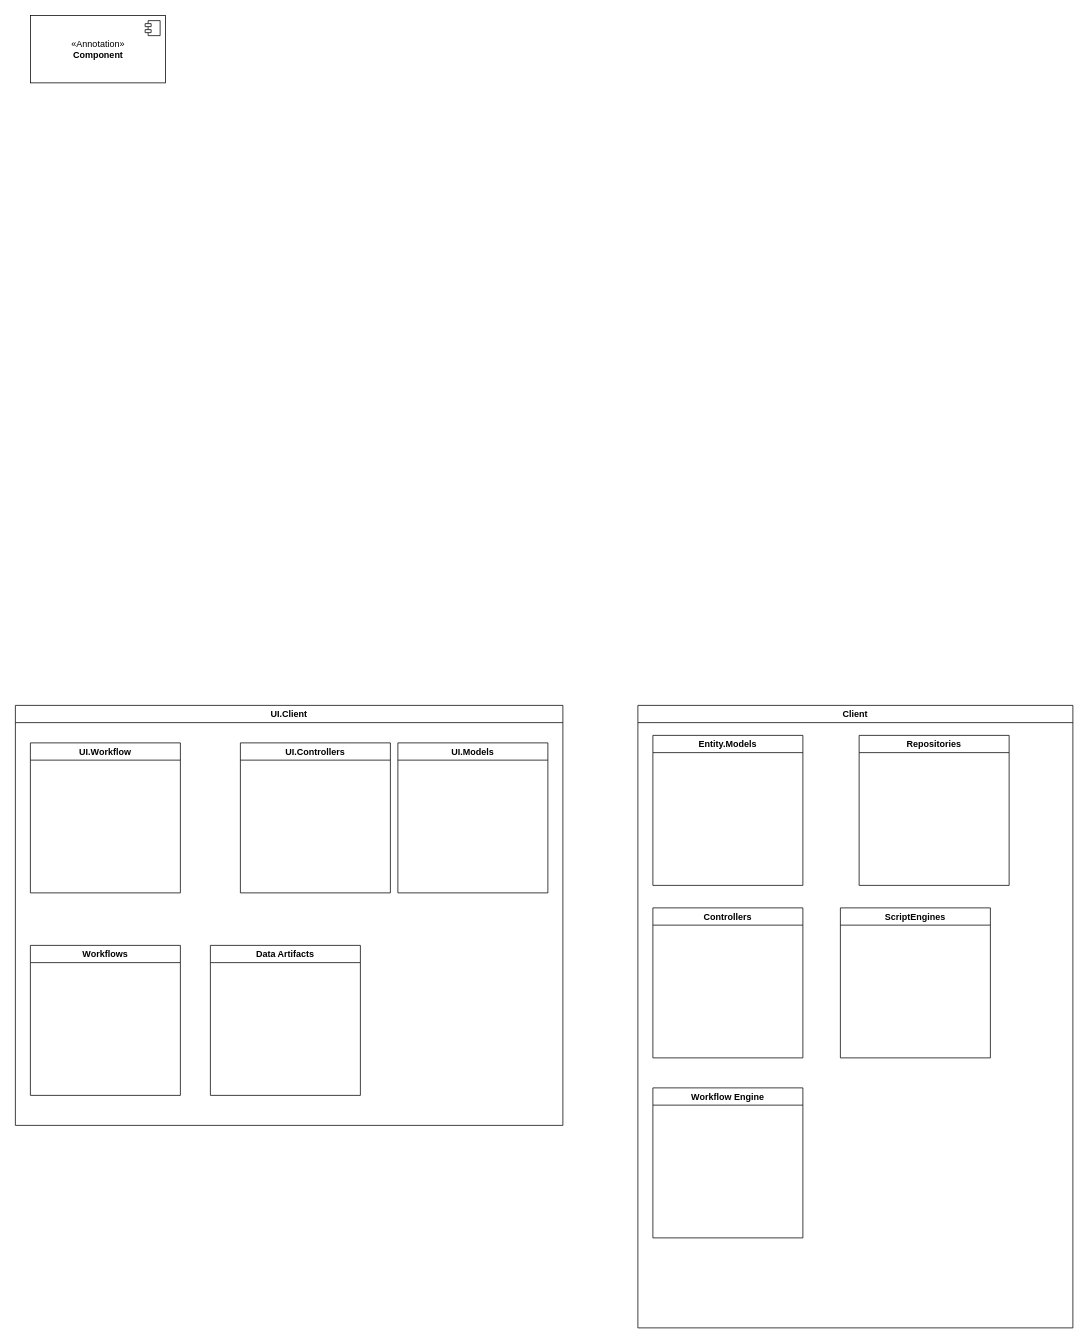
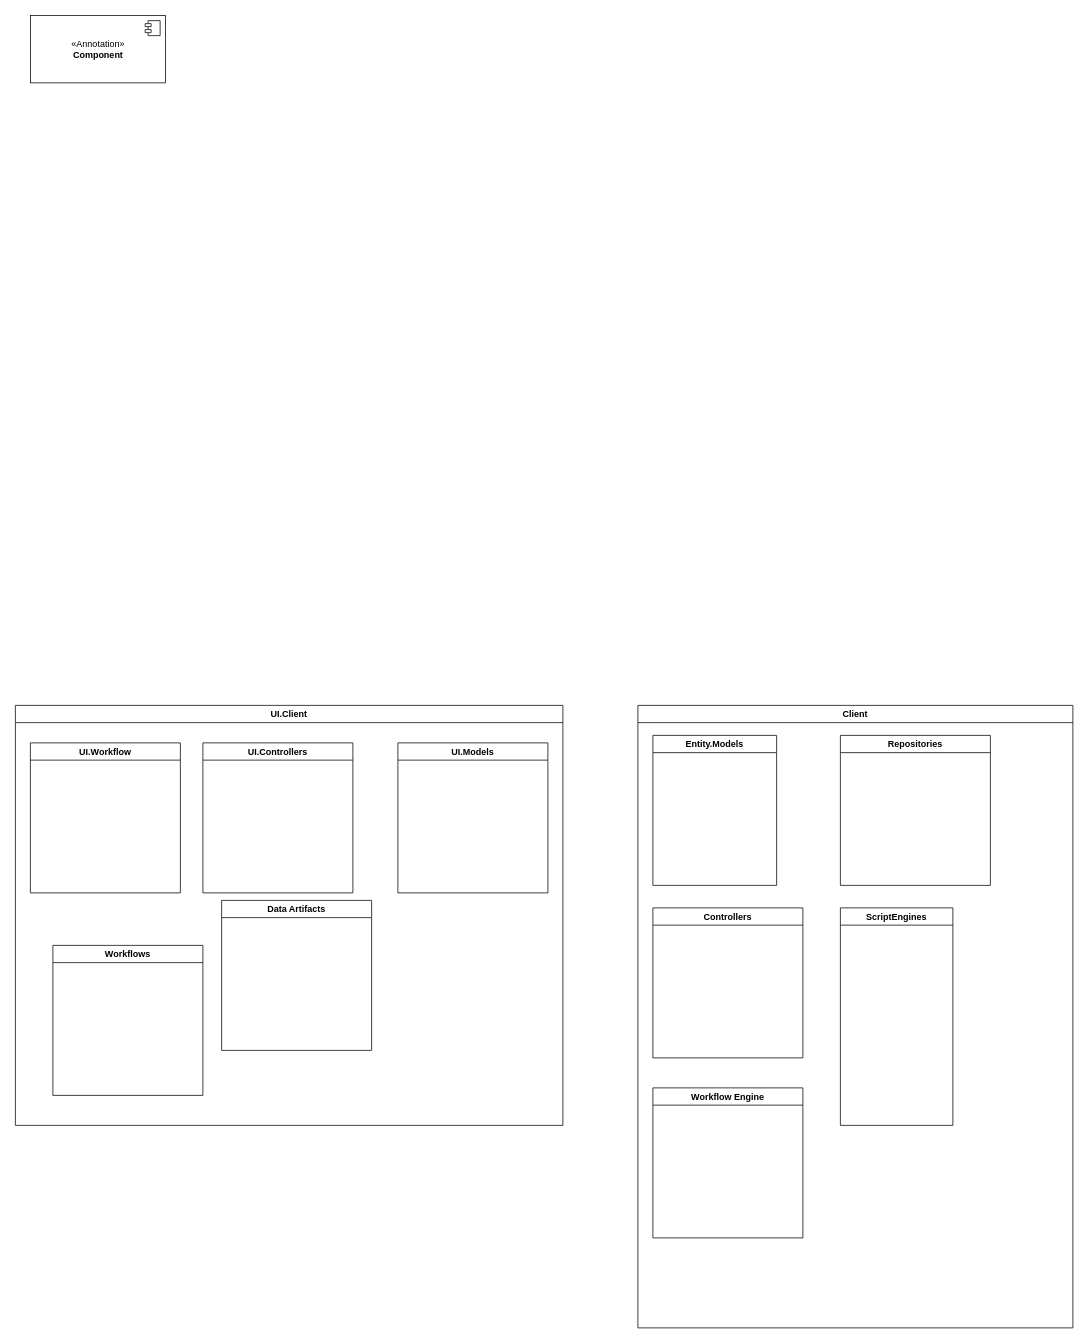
(728, 810) -> (715, 810)
(934, 810) -> (915, 810)
(315, 818) -> (278, 818)
(915, 983) -> (897, 1017)
(105, 1020) -> (128, 1020)
(285, 1020) -> (297, 975)
